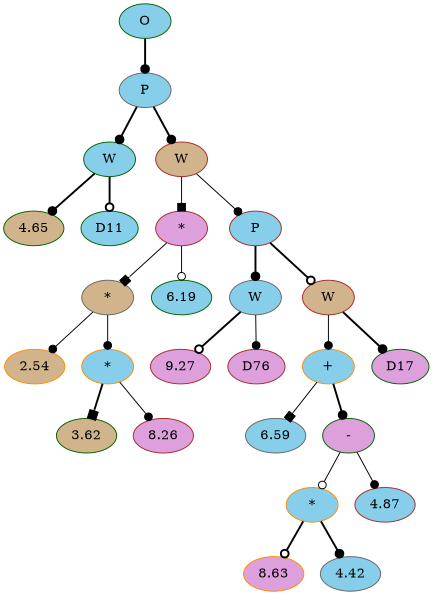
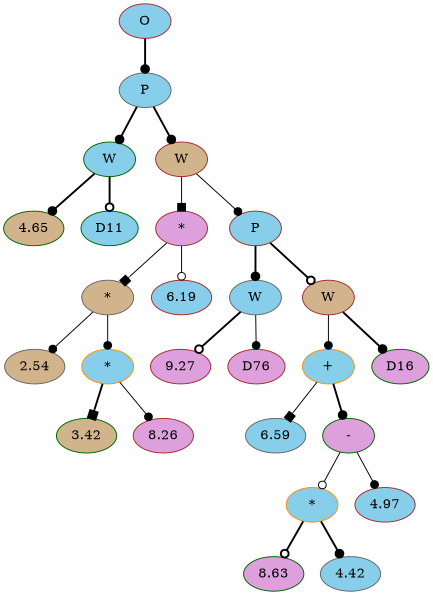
(145, 21) -> (145, 21)
(182, 298) -> (182, 298)
(35, 367) -> (35, 367)
(400, 367) -> (400, 367)
(87, 436) -> (87, 436)
(385, 505) -> (385, 505)
(274, 574) -> (274, 574)
